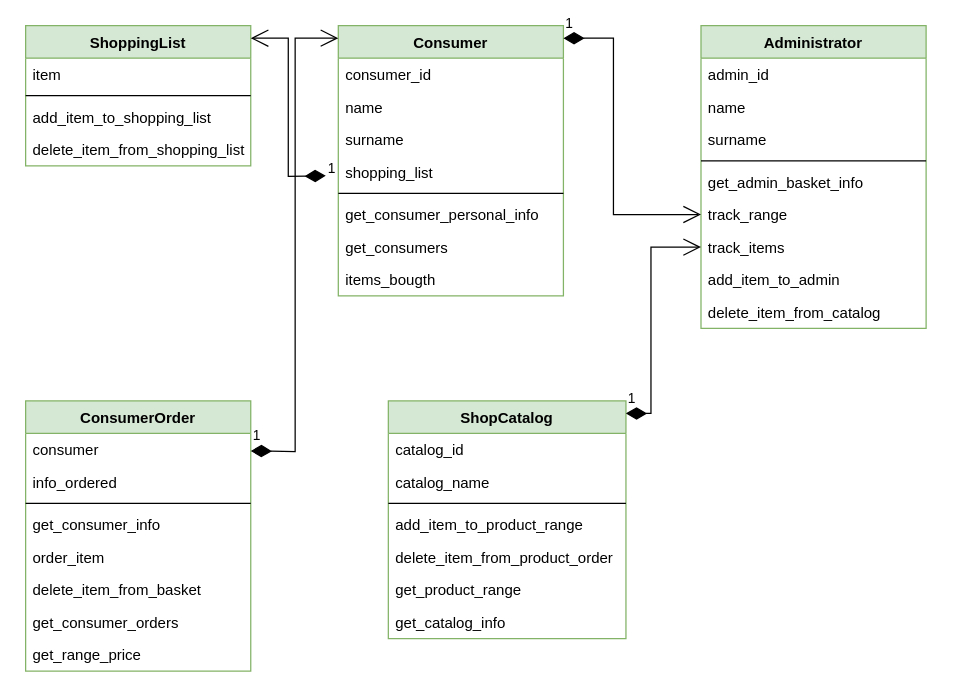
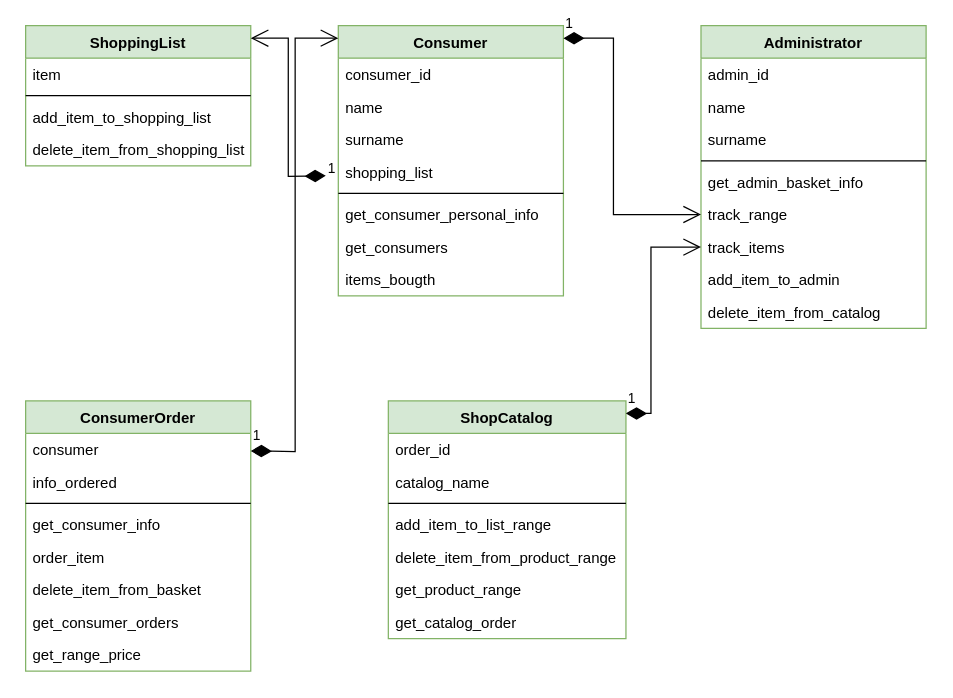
(433, 450) -> (427, 450)
(498, 525) -> (482, 525)
(517, 558) -> (517, 558)
(458, 623) -> (464, 623)
